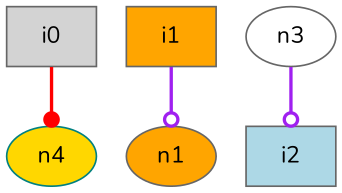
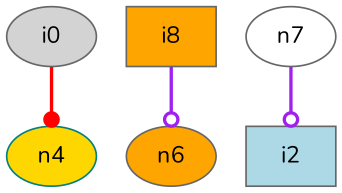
(52, 37) -> (52, 37)
(171, 37) -> (171, 37)
(291, 37) -> (291, 37)
(171, 156) -> (171, 156)
